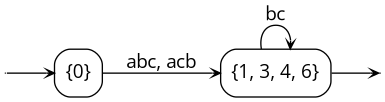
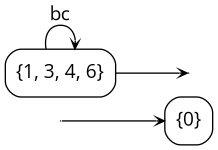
(157, 73) -> none
